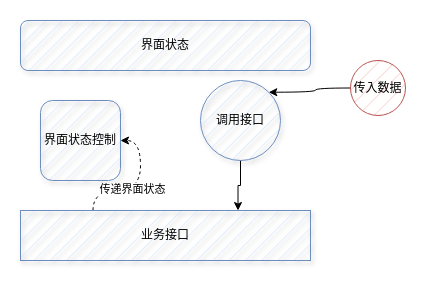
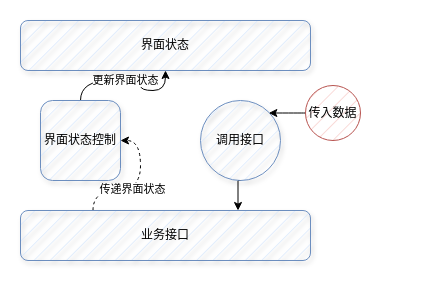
none -> (120, 81)
(378, 88) -> (333, 113)
(241, 121) -> (241, 141)
(166, 236) -> (166, 236)
